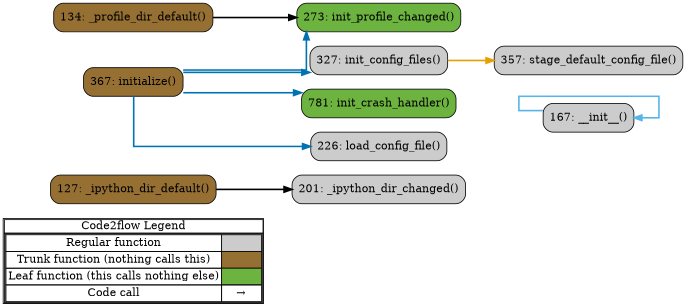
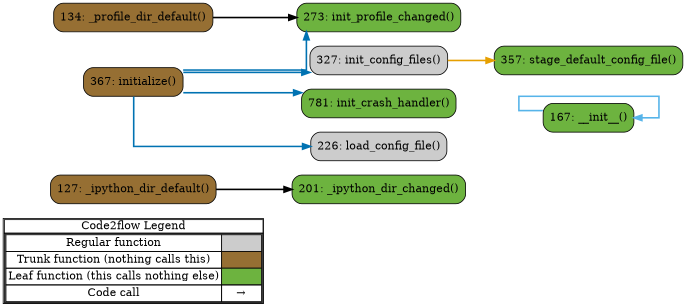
(589, 60) -> (589, 60)
(589, 118) -> (589, 118)
(379, 189) -> (379, 189)
